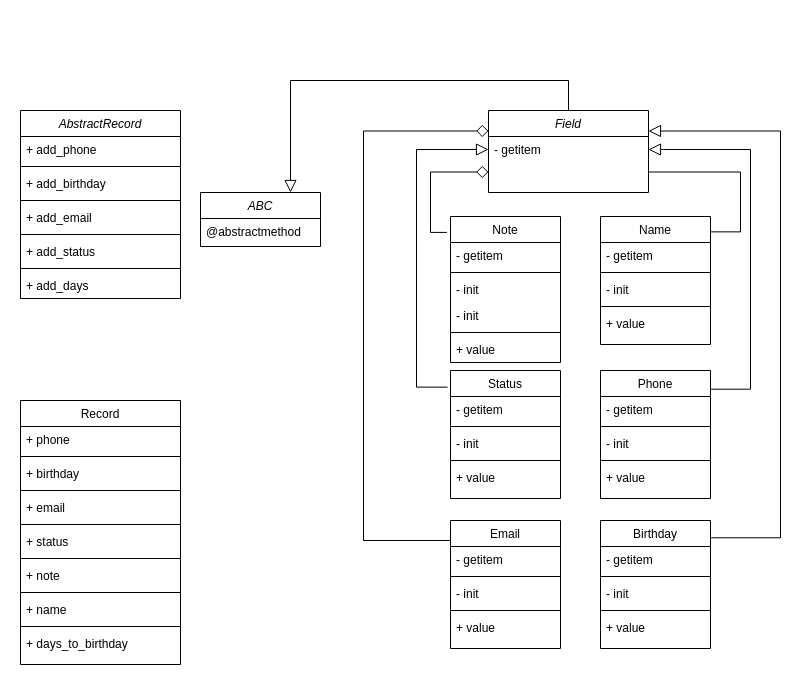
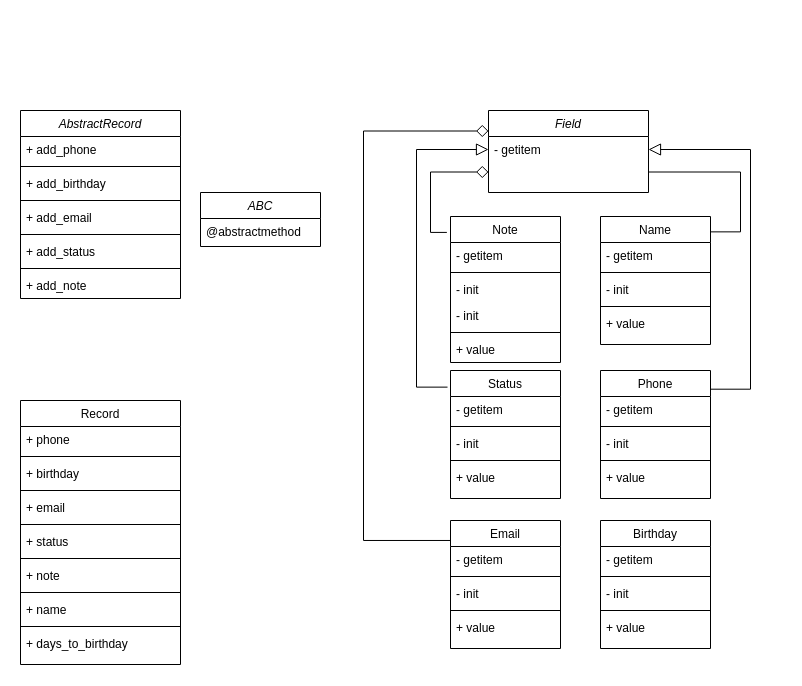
(396, 81) -> none
(58, 286) -> (58, 286)
(781, 310) -> none
